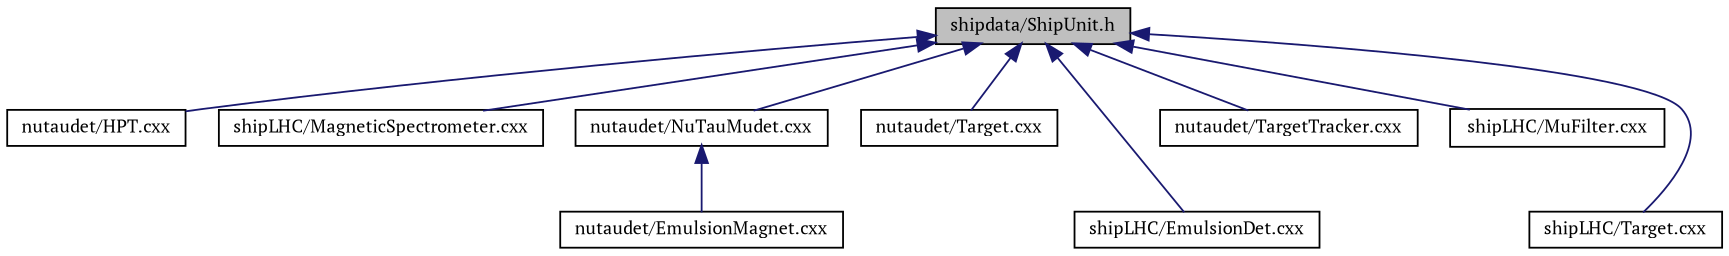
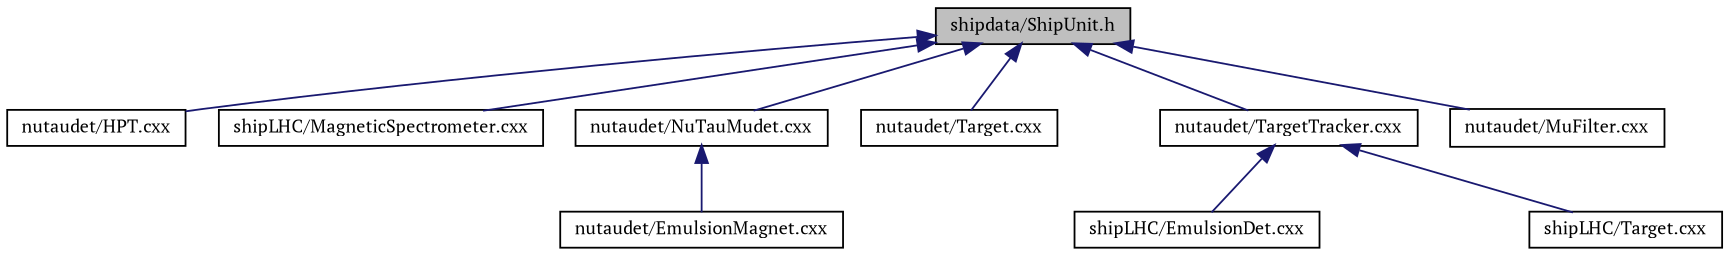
(1479, 62) -> (1466, 181)
(1557, 128) -> (1557, 128)
(1121, 135) -> (1237, 185)
